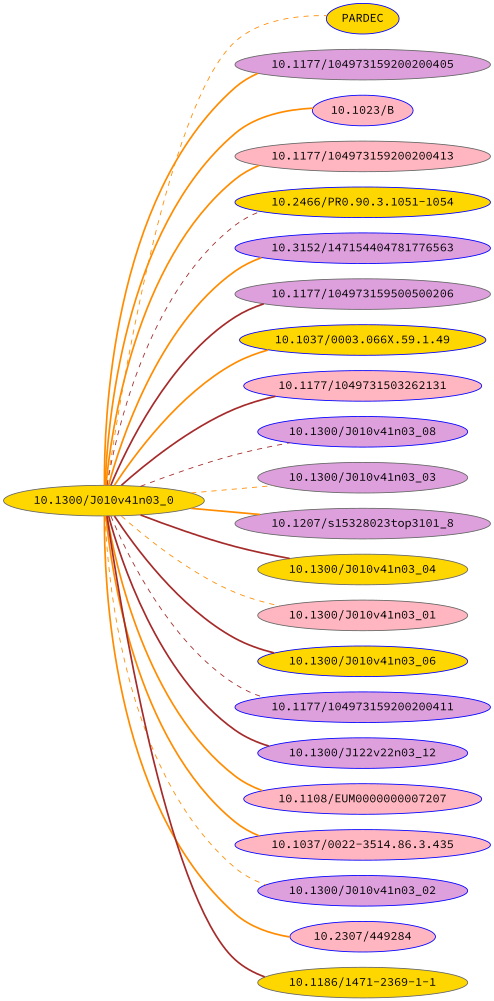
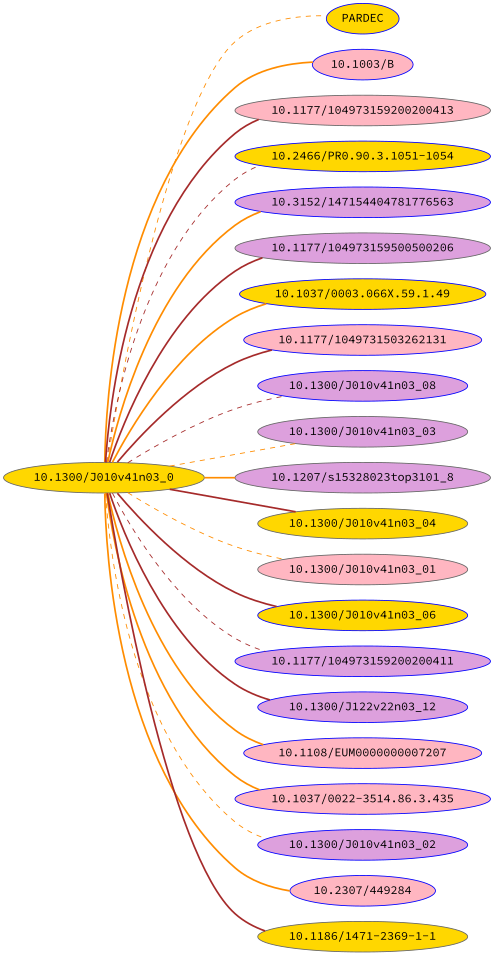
(363, 65) -> none
(363, 111) -> (363, 65)
(148, 307) -> (160, 236)
